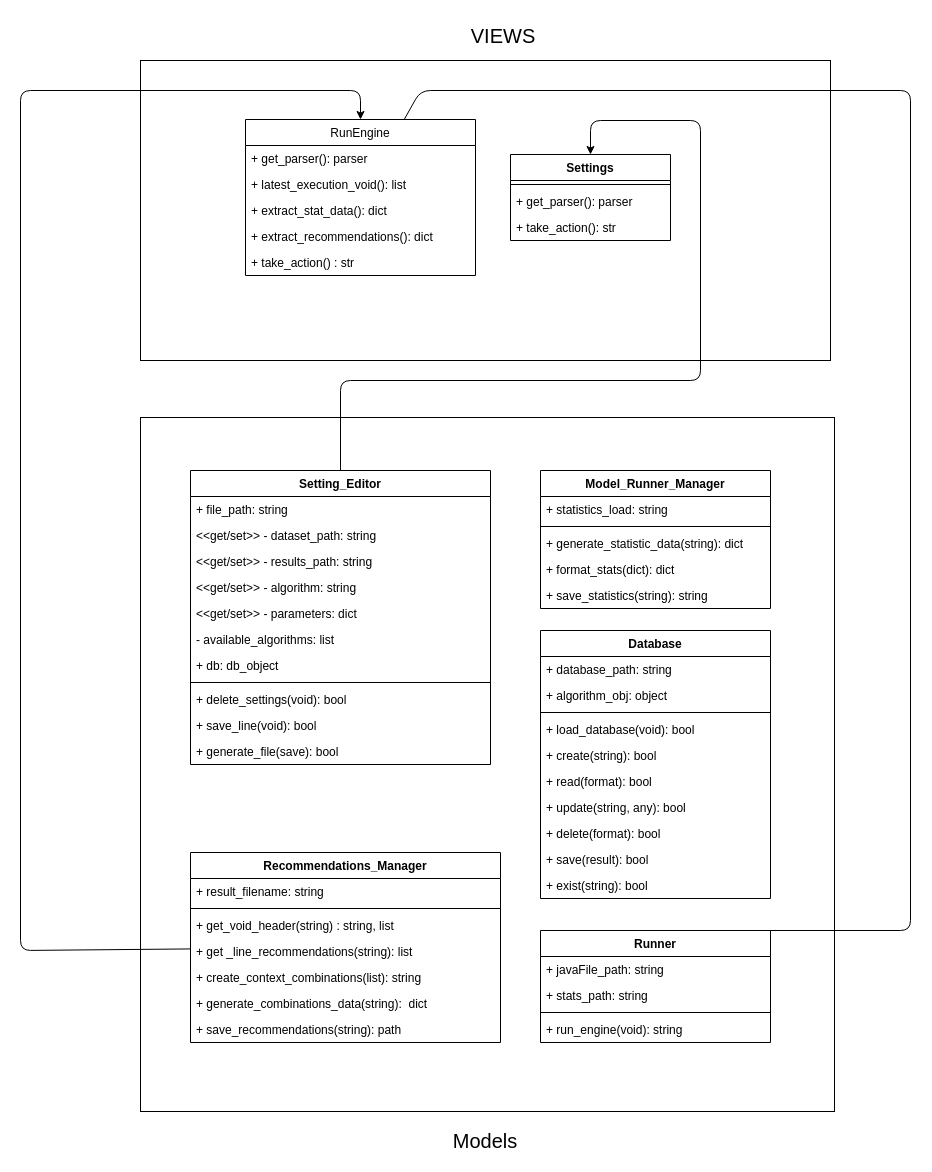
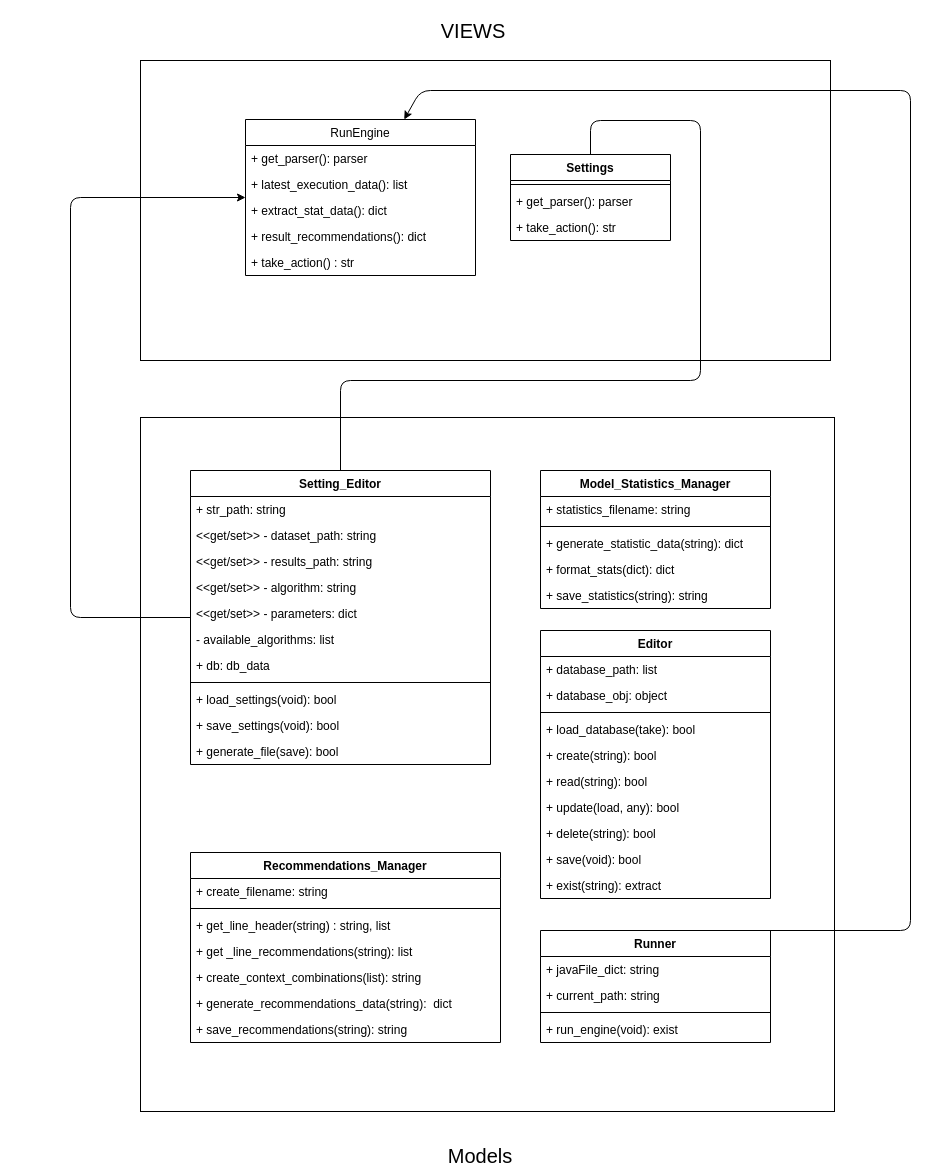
(504, 36) -> (474, 31)
(407, 114) -> (408, 113)
(591, 146) -> (591, 149)
(343, 185) -> (344, 185)
(354, 237) -> (349, 237)
none -> (71, 383)
(21, 429) -> none
(655, 484) -> (655, 484)
(250, 510) -> (250, 510)
(619, 510) -> (631, 510)
(655, 644) -> (655, 644)
(242, 666) -> (235, 666)
(617, 670) -> (609, 670)
(615, 696) -> (615, 696)
(283, 700) -> (276, 700)
(262, 726) -> (277, 726)
(627, 730) -> (629, 730)
(607, 782) -> (605, 782)
(626, 808) -> (619, 808)
(612, 834) -> (611, 834)
(605, 860) -> (599, 860)
(607, 886) -> (619, 886)
(269, 892) -> (271, 892)
(313, 926) -> (312, 926)
(614, 970) -> (612, 970)
(607, 996) -> (614, 996)
(330, 1004) -> (341, 1004)
(309, 1030) -> (314, 1030)
(624, 1030) -> (621, 1030)
(486, 1141) -> (481, 1156)
